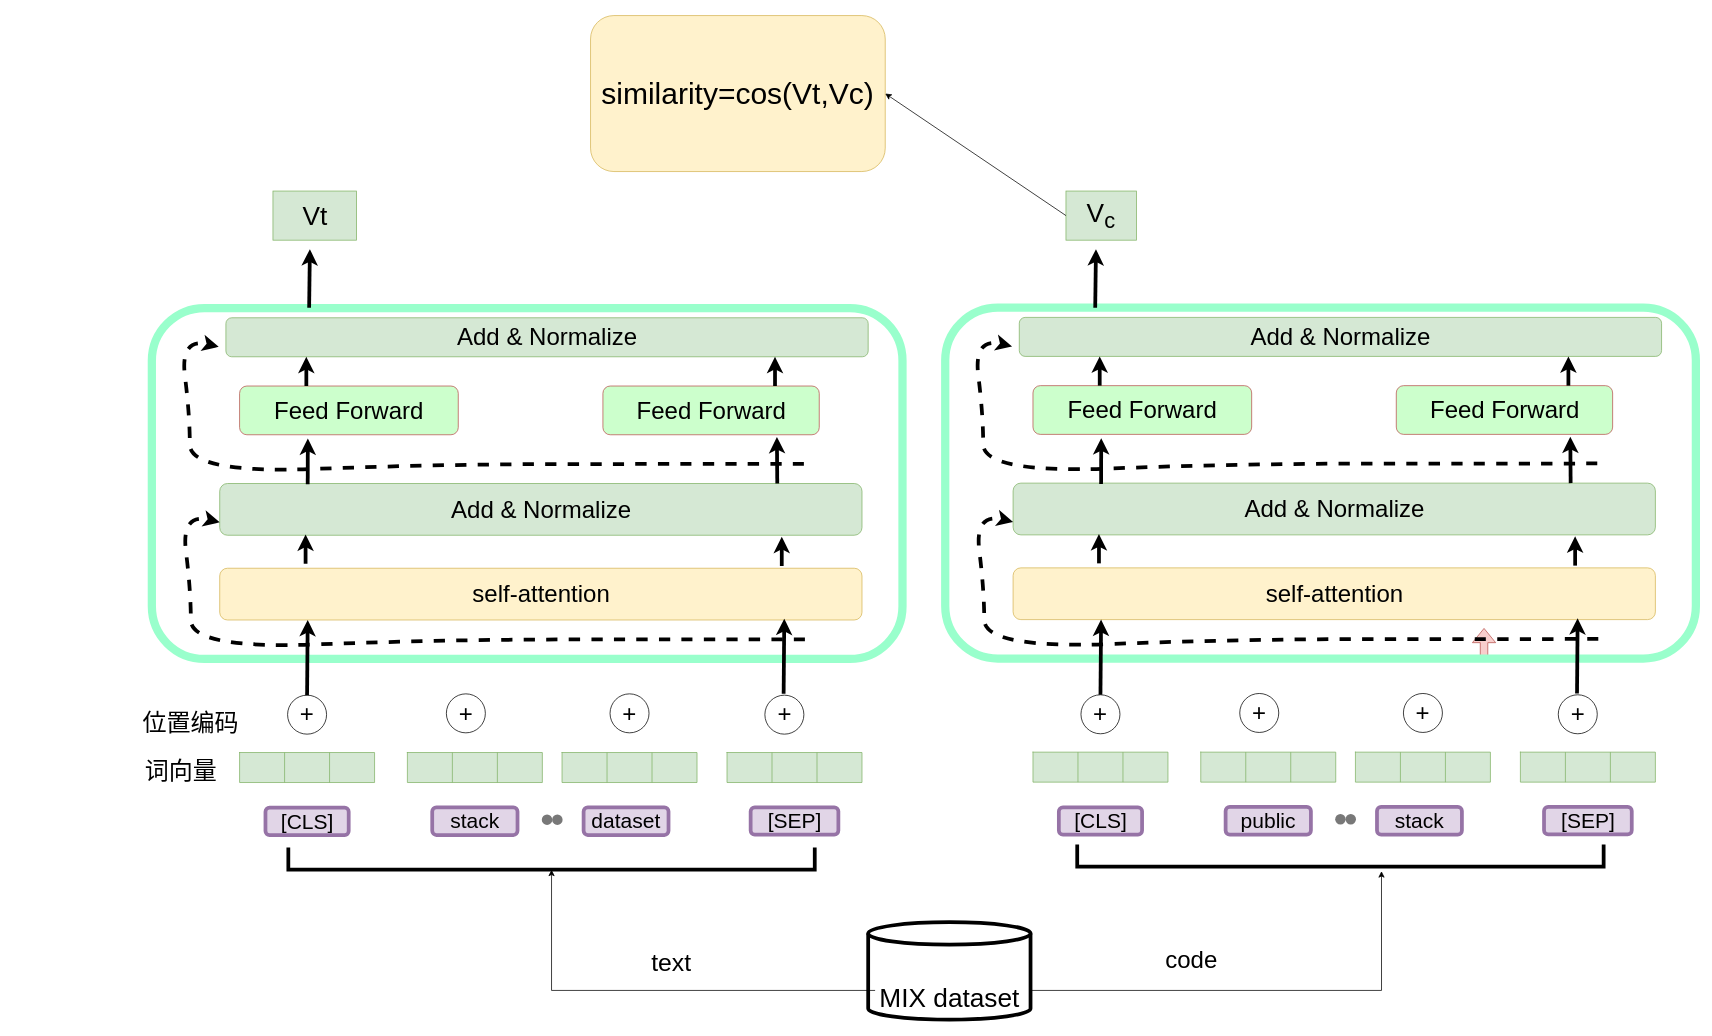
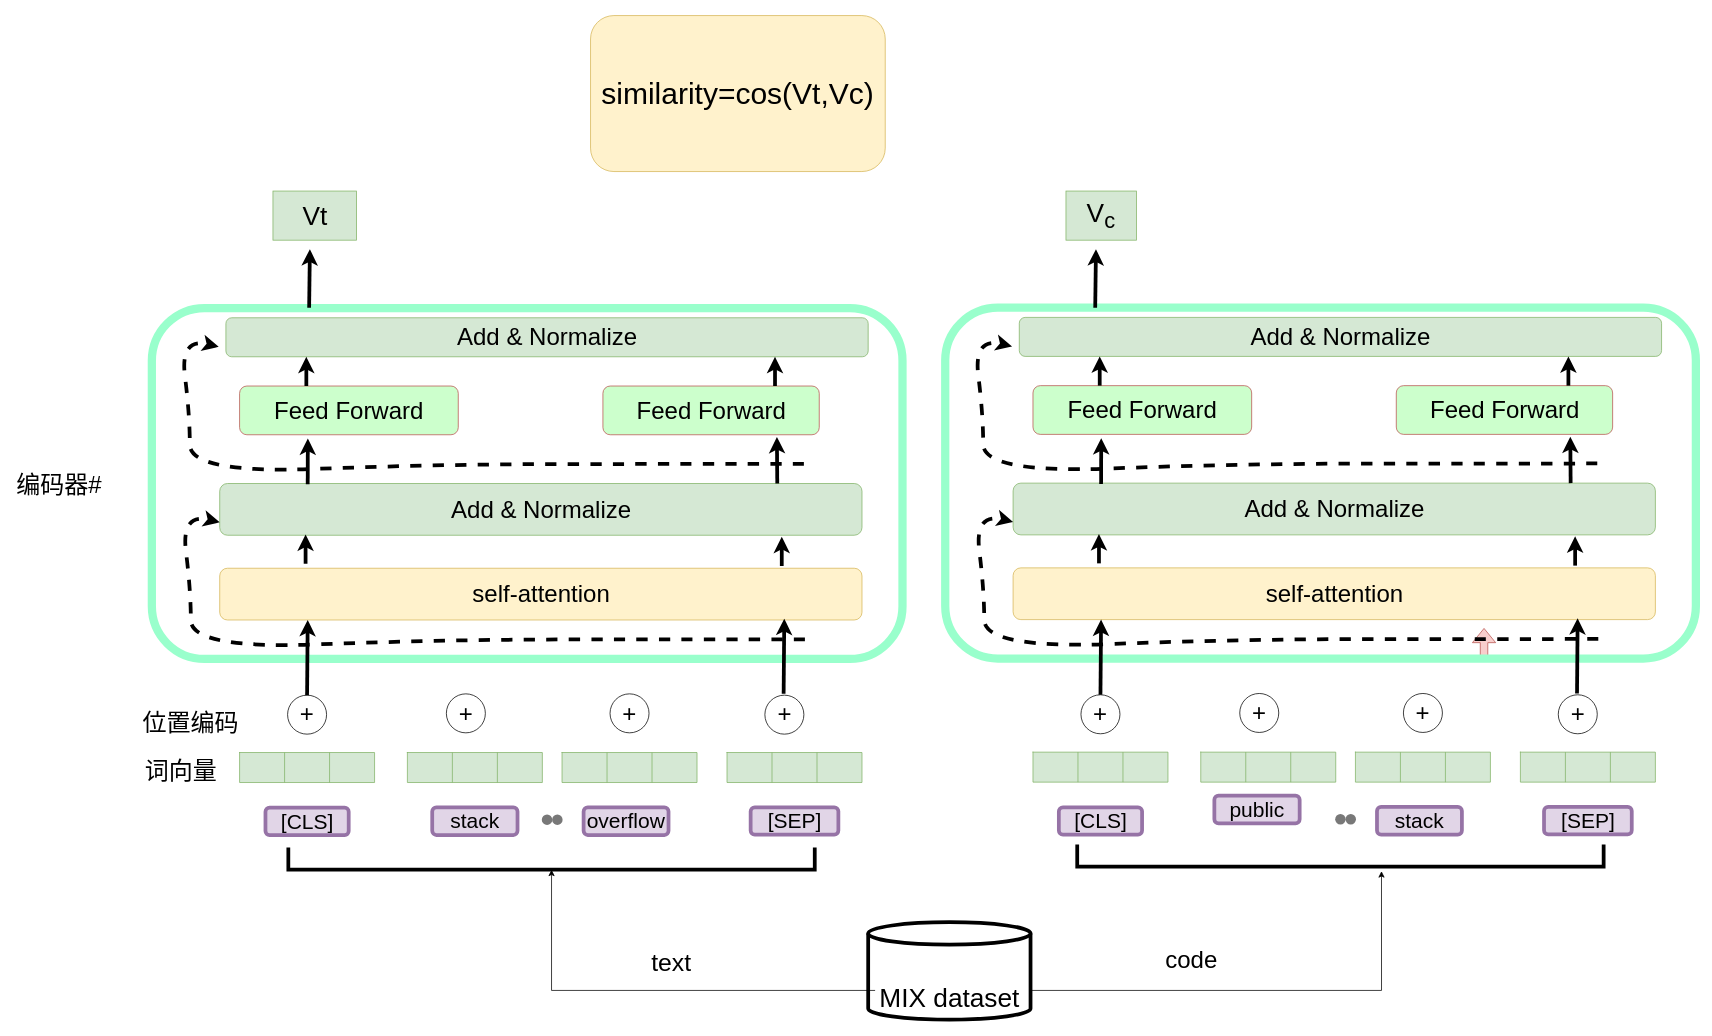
(978, 156) -> none
none -> (59, 485)
(626, 821) -> (626, 821)
(1268, 821) -> (1257, 809)
